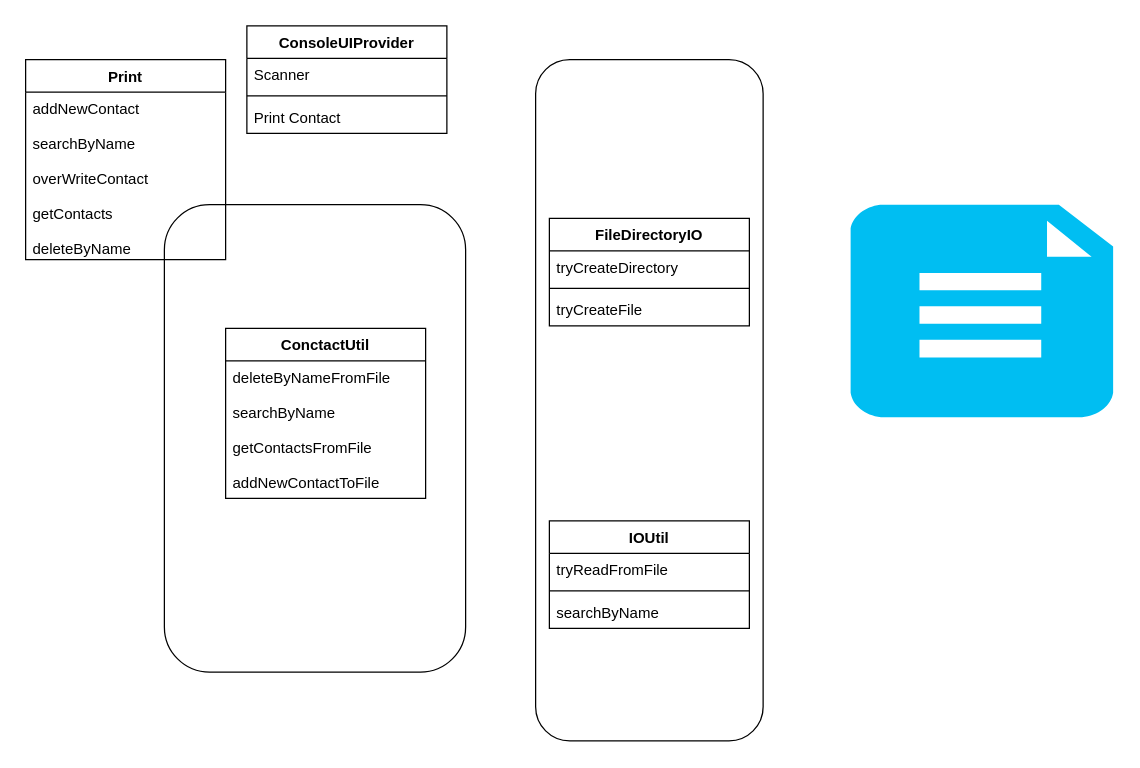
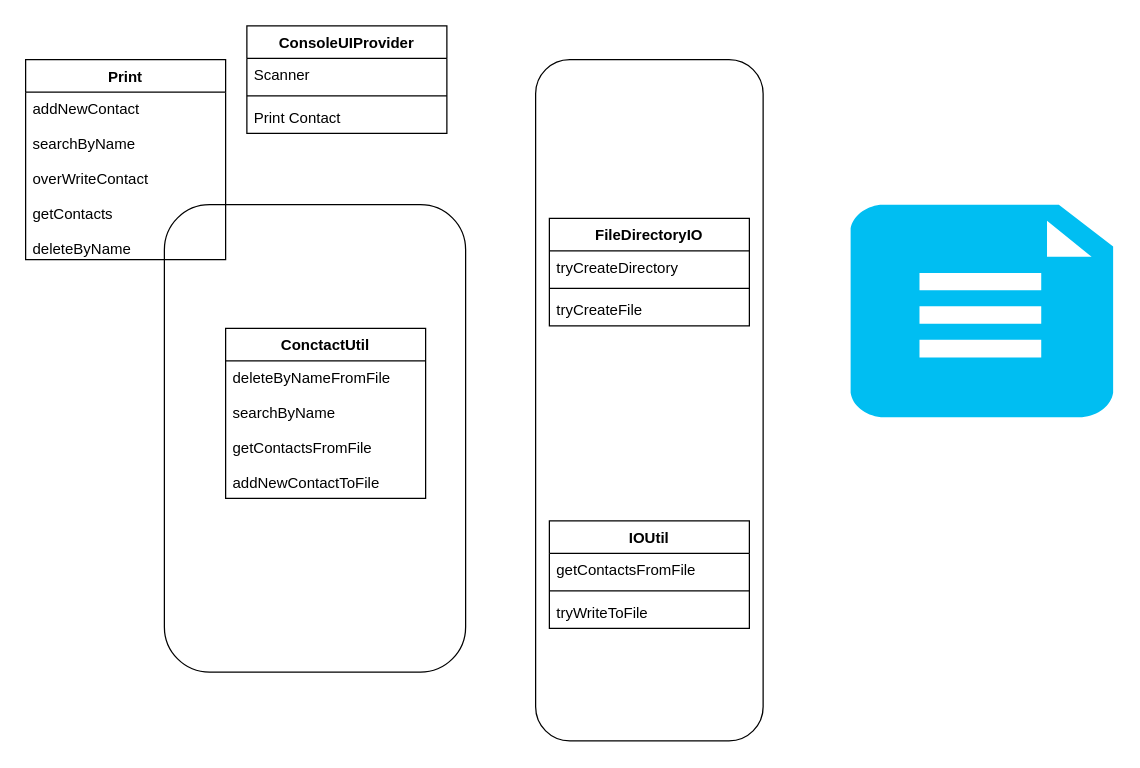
(615, 570) -> (632, 570)
(607, 613) -> (609, 613)
